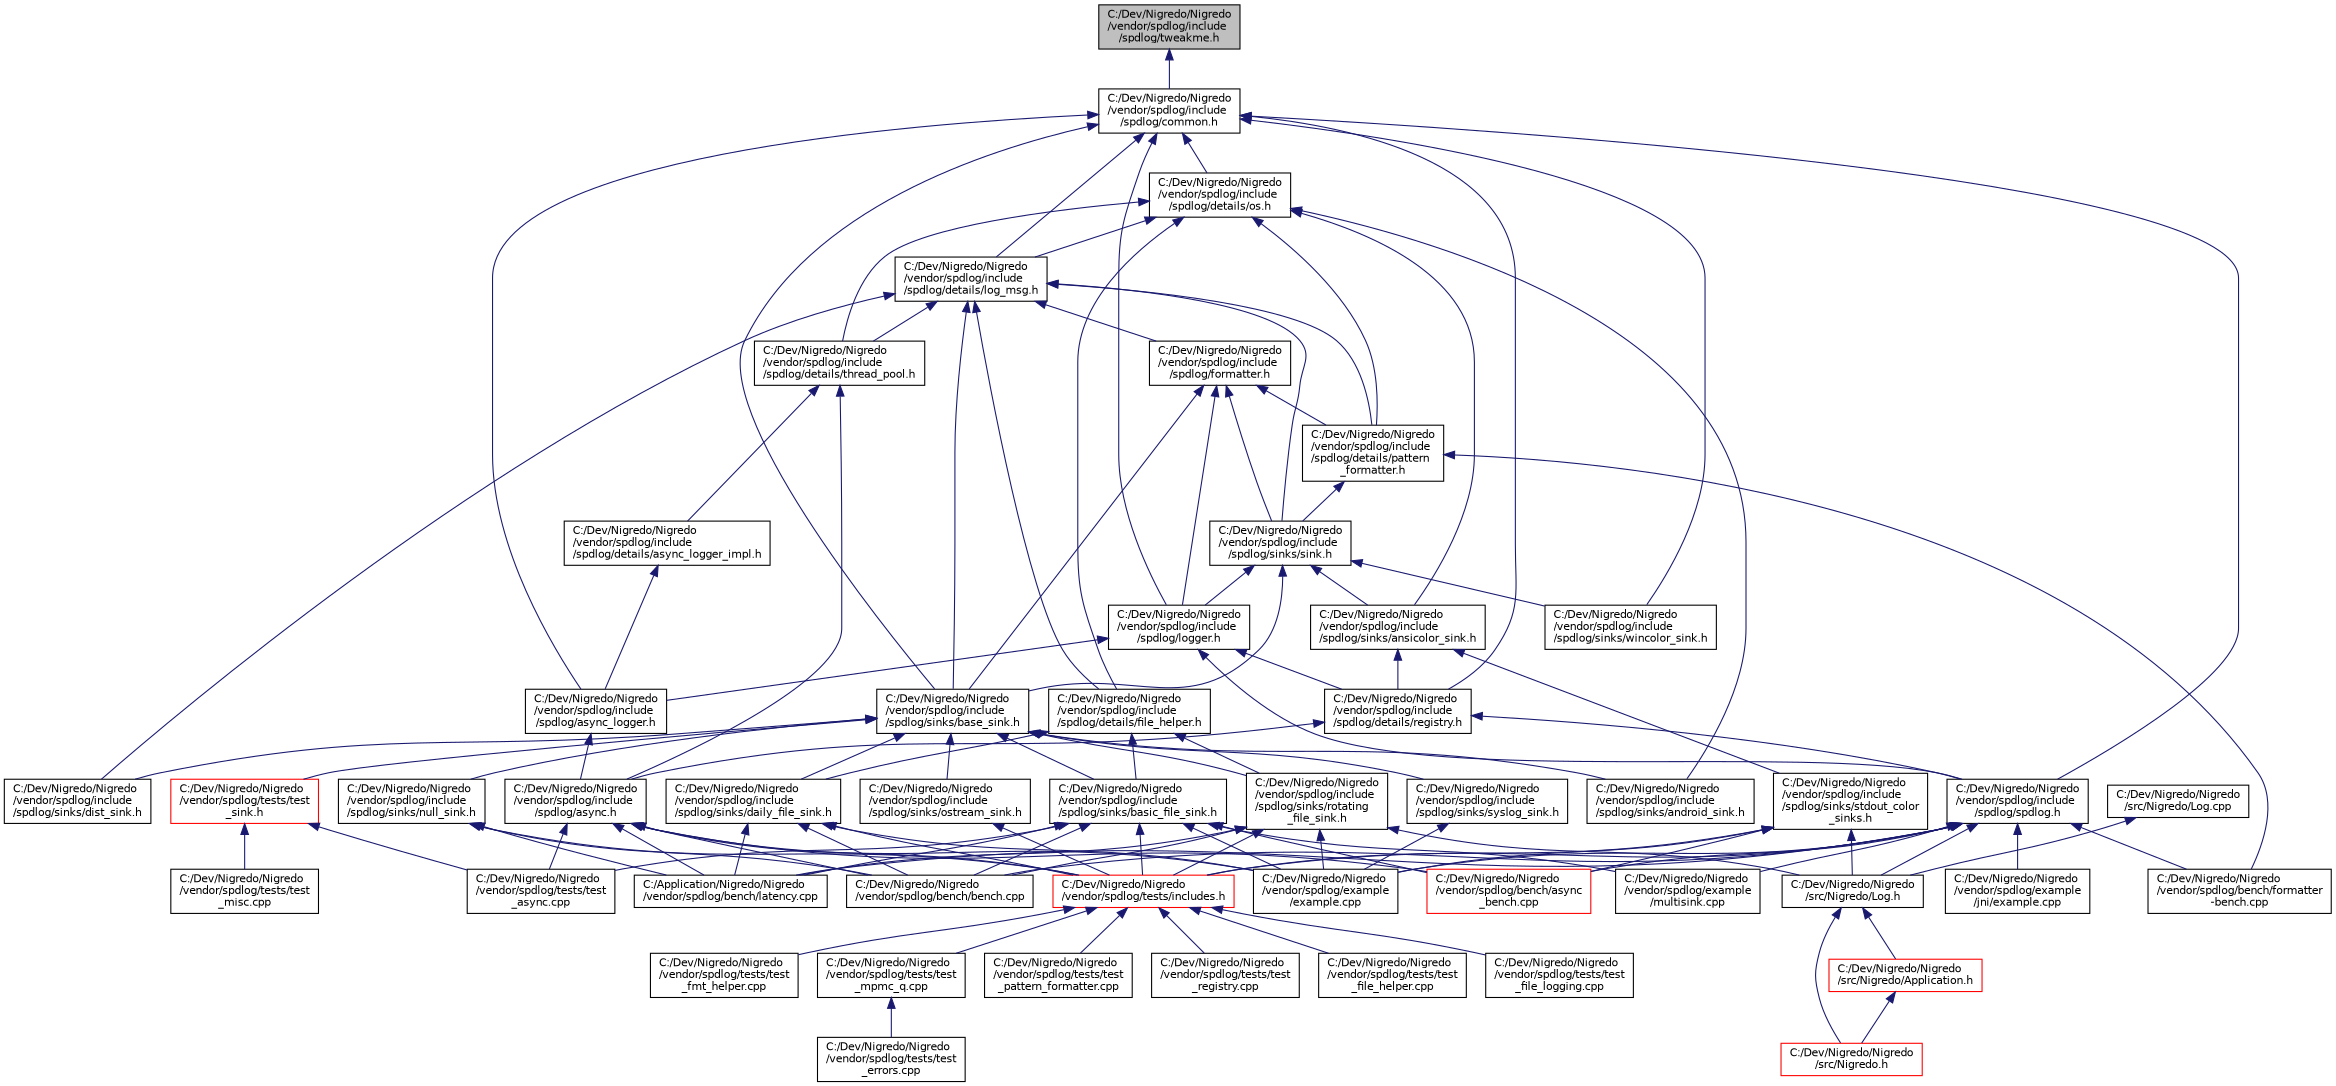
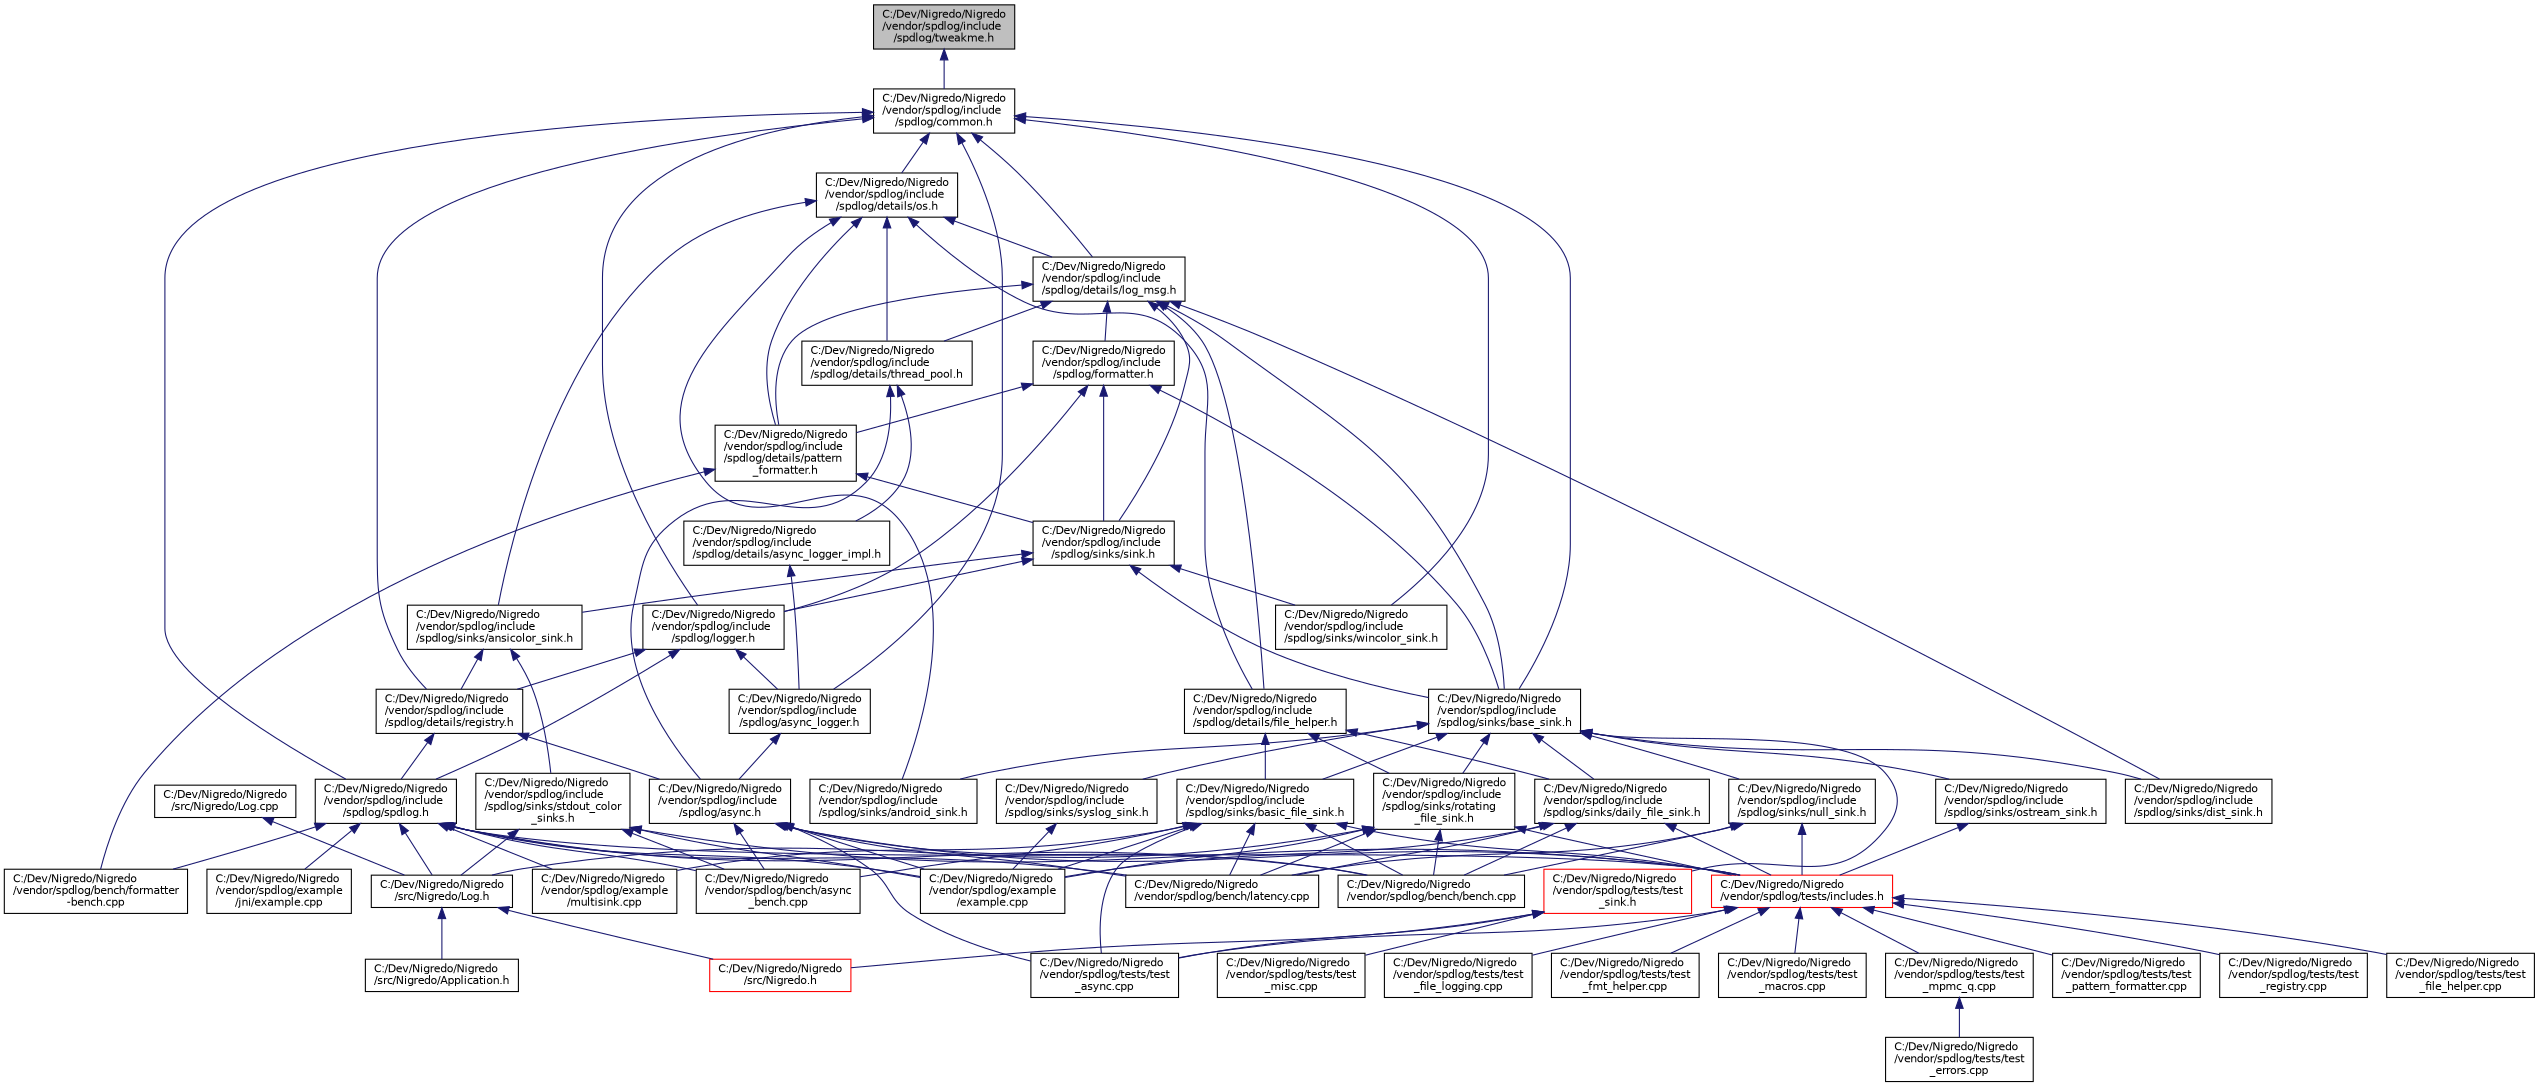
(731, 891) -> (1222, 891)
(1509, 891) -> (778, 891)
none -> (1494, 932)
none -> (1792, 975)
(1906, 975) -> (442, 975)
(1875, 1022) -> (1192, 943)
